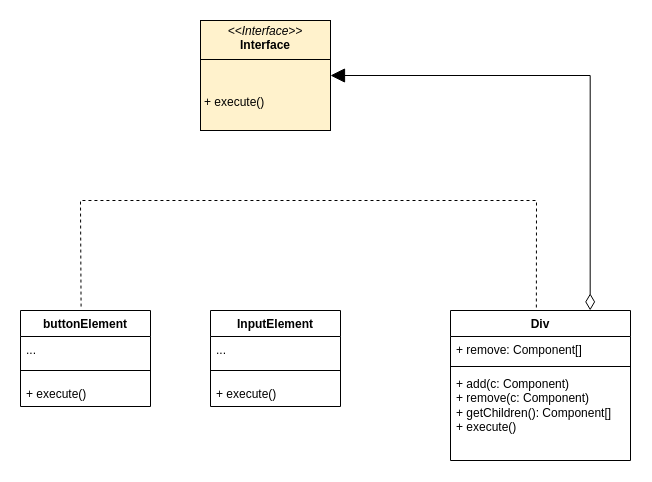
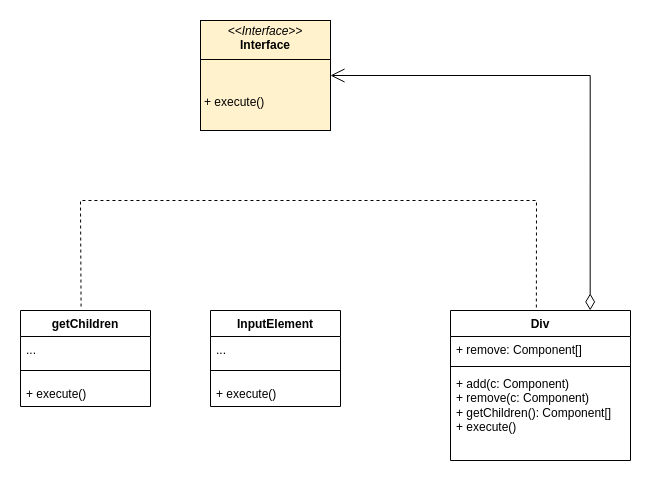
(346, 76) -> (340, 76)
(86, 325) -> (86, 325)
